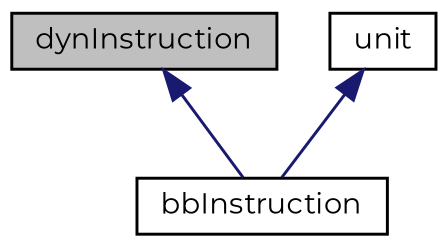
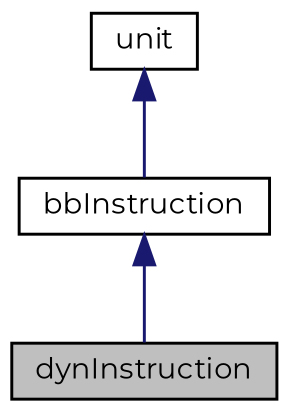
(212, 136) -> (144, 304)
